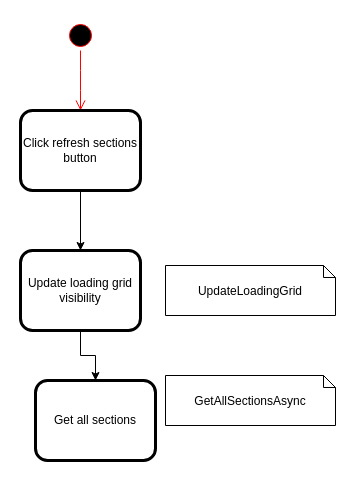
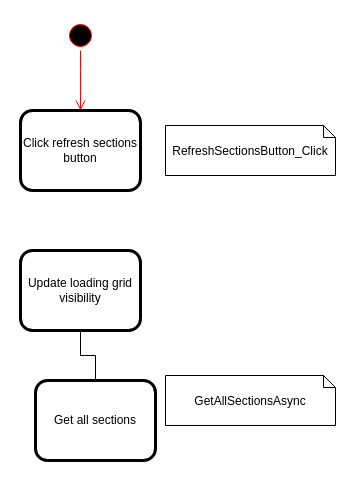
none -> (251, 151)
(81, 217) -> none
(251, 291) -> none
(96, 372) -> (96, 374)
